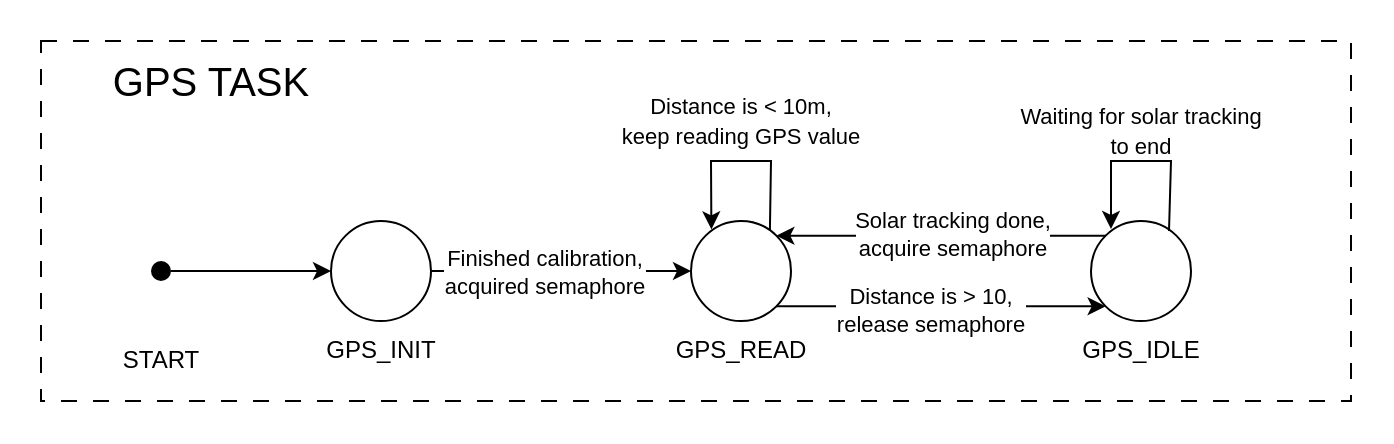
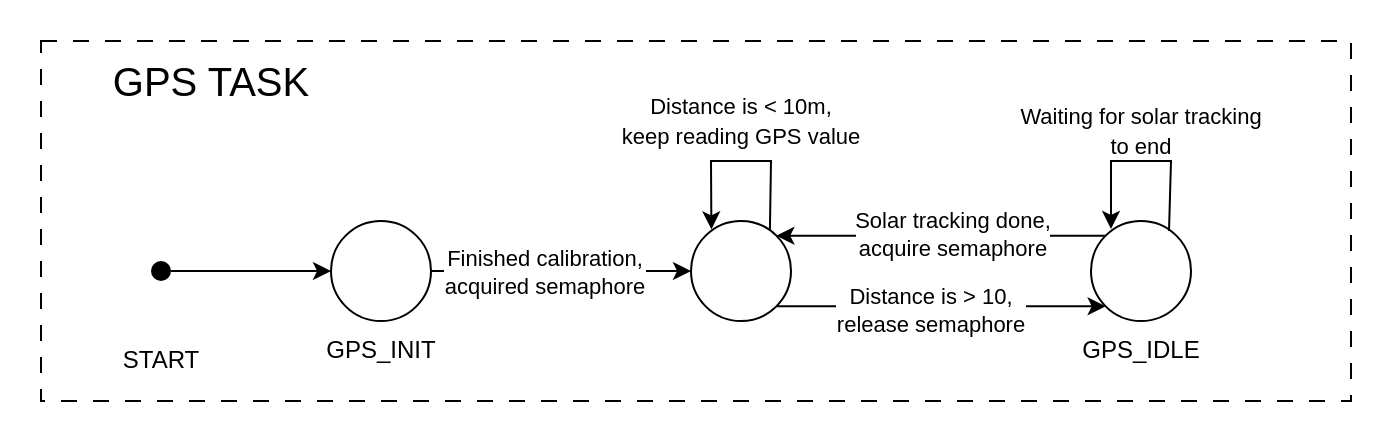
(741, 351) -> none
